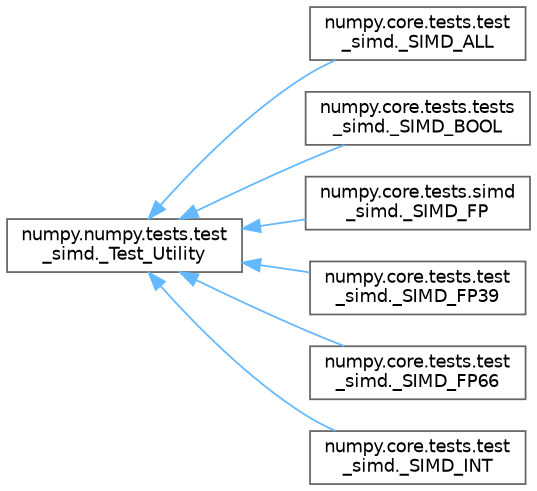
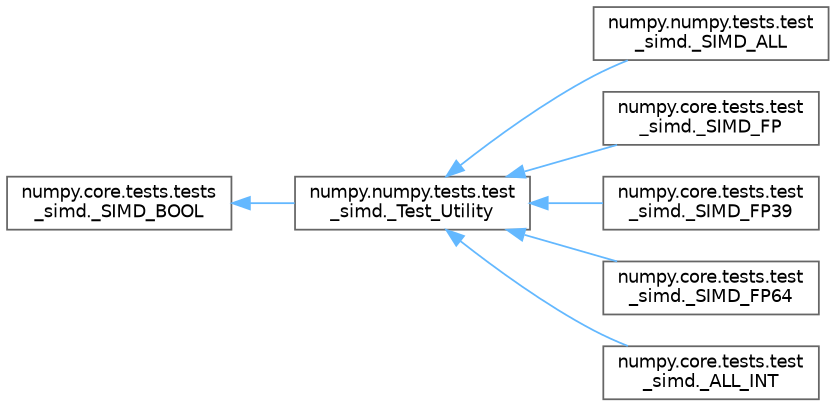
(418, 34) -> (711, 34)
(270, 177) -> (272, 203)
(418, 203) -> (711, 118)
(418, 373) -> (711, 288)
(418, 458) -> (711, 373)
